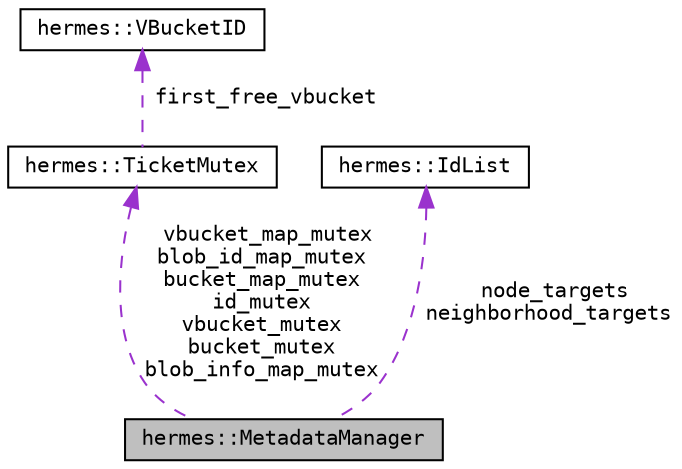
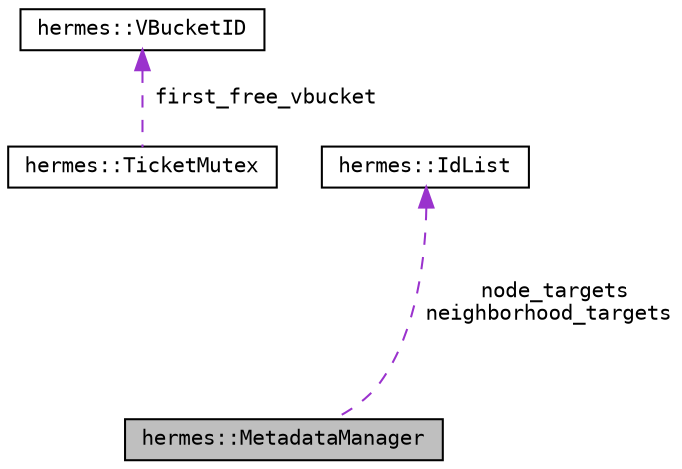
(124, 328) -> none
